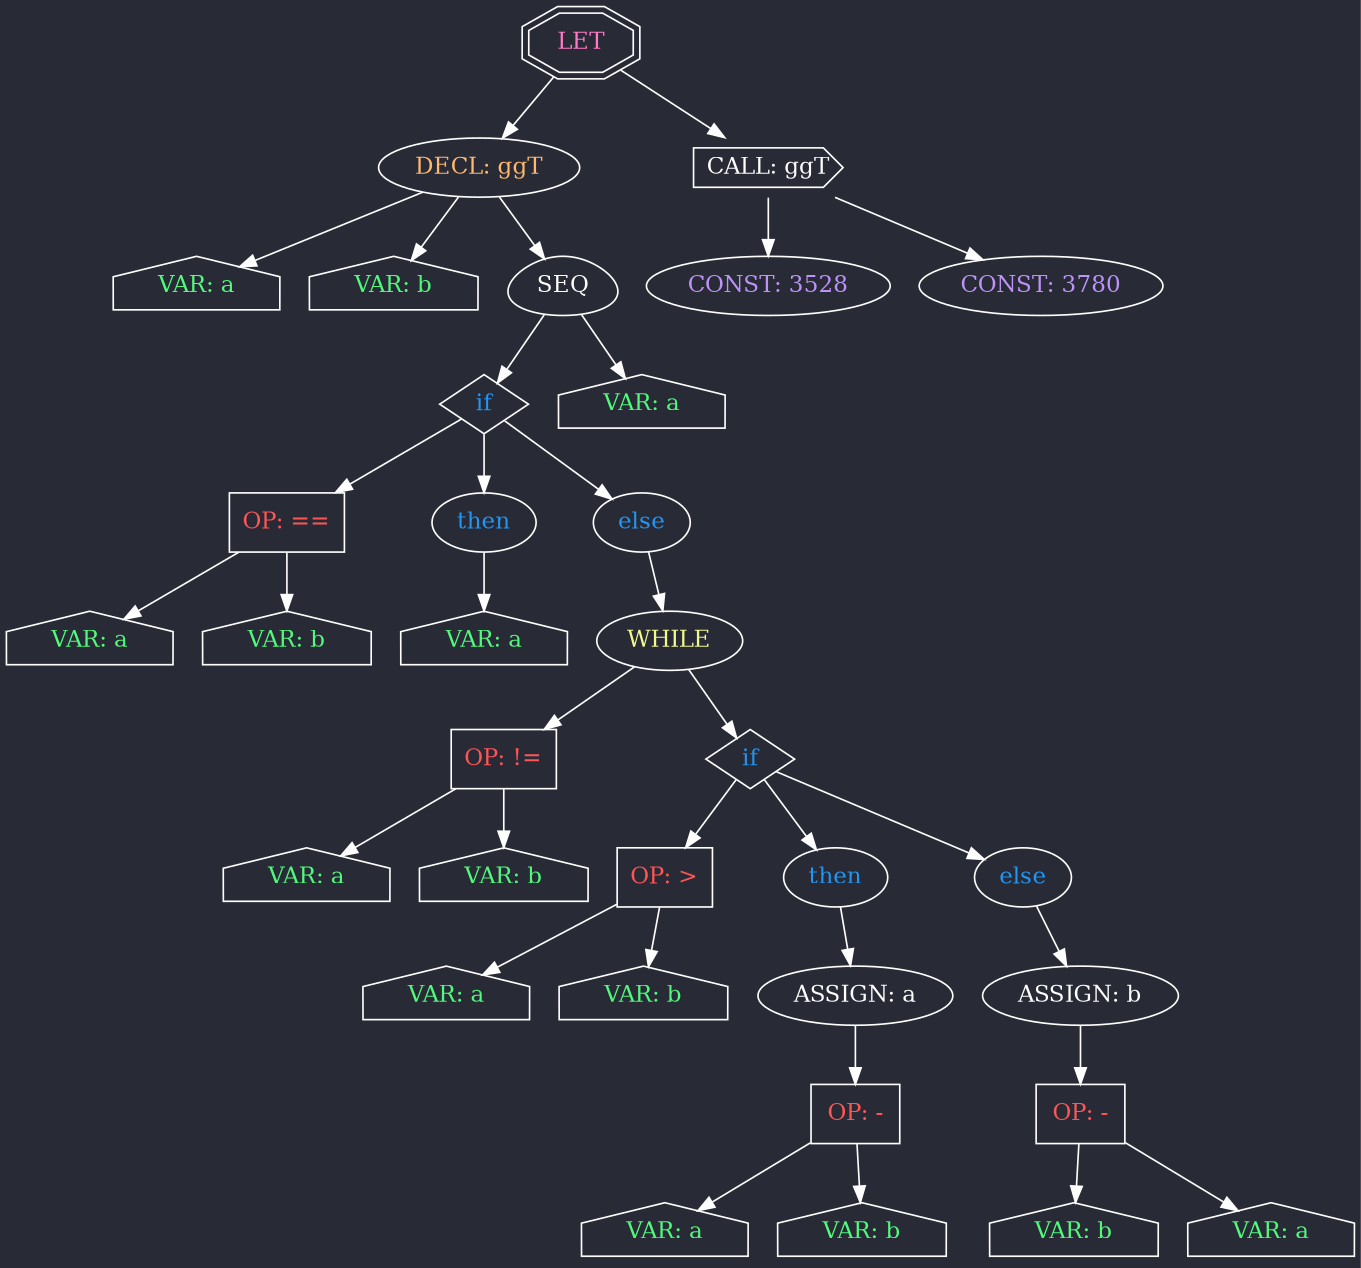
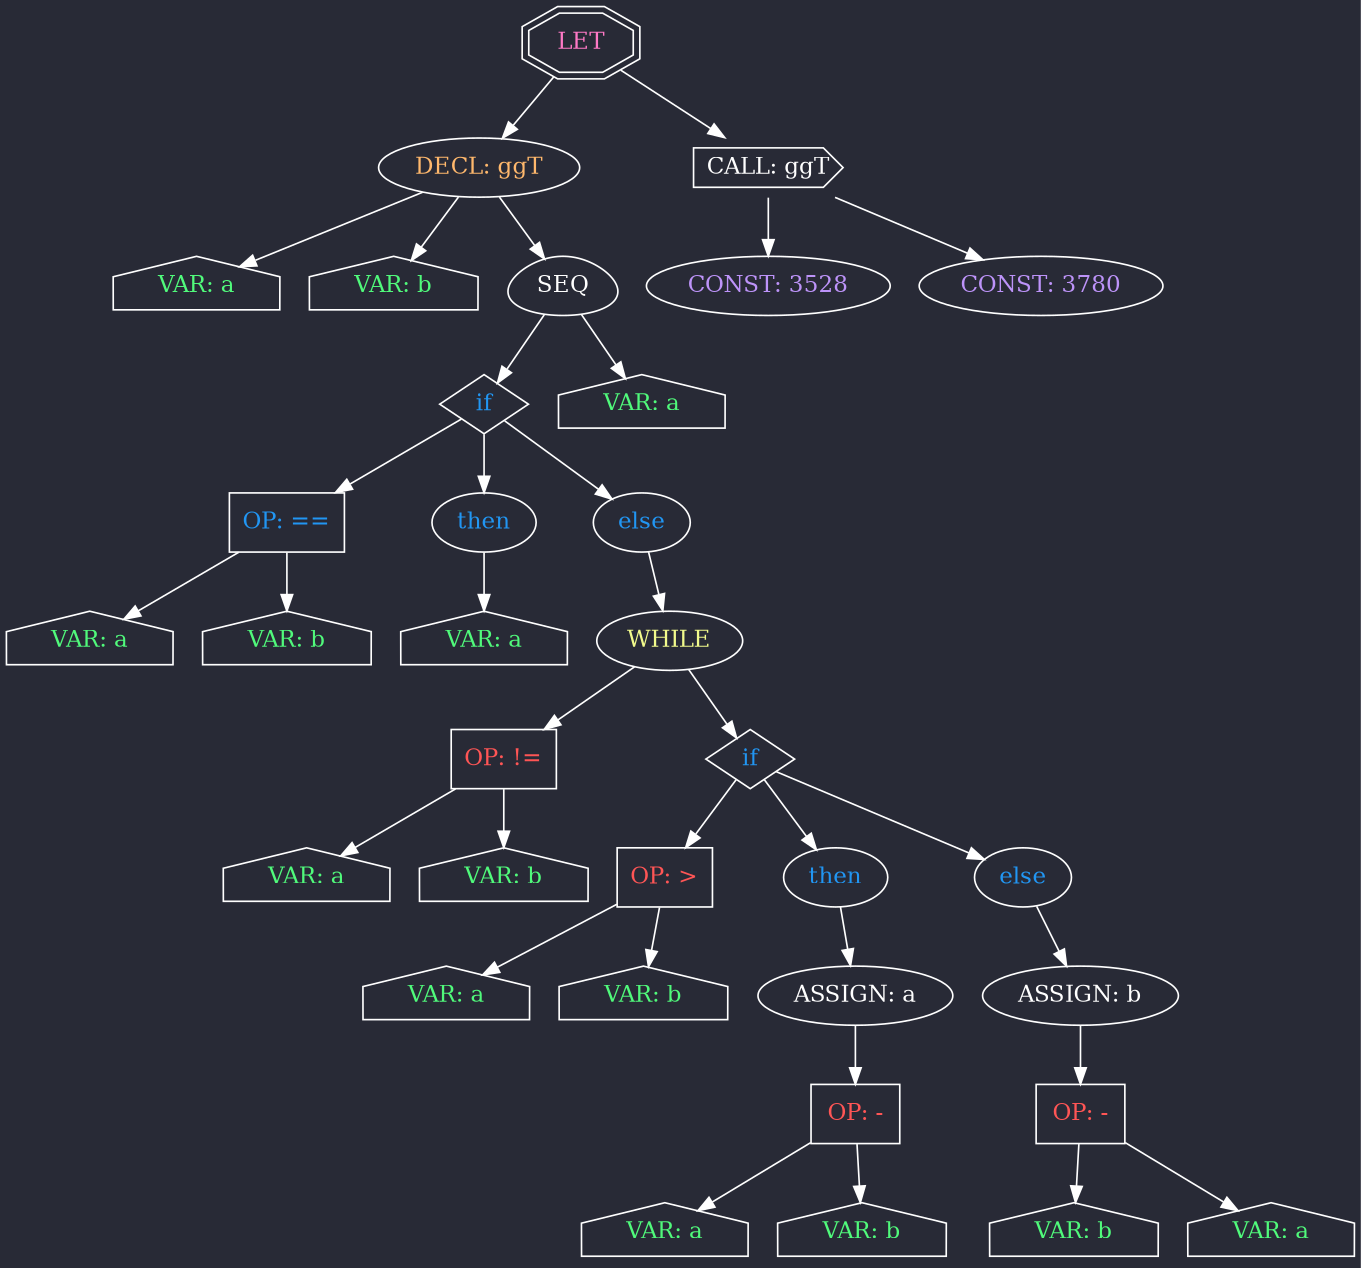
(287, 522) -> (287, 522)
